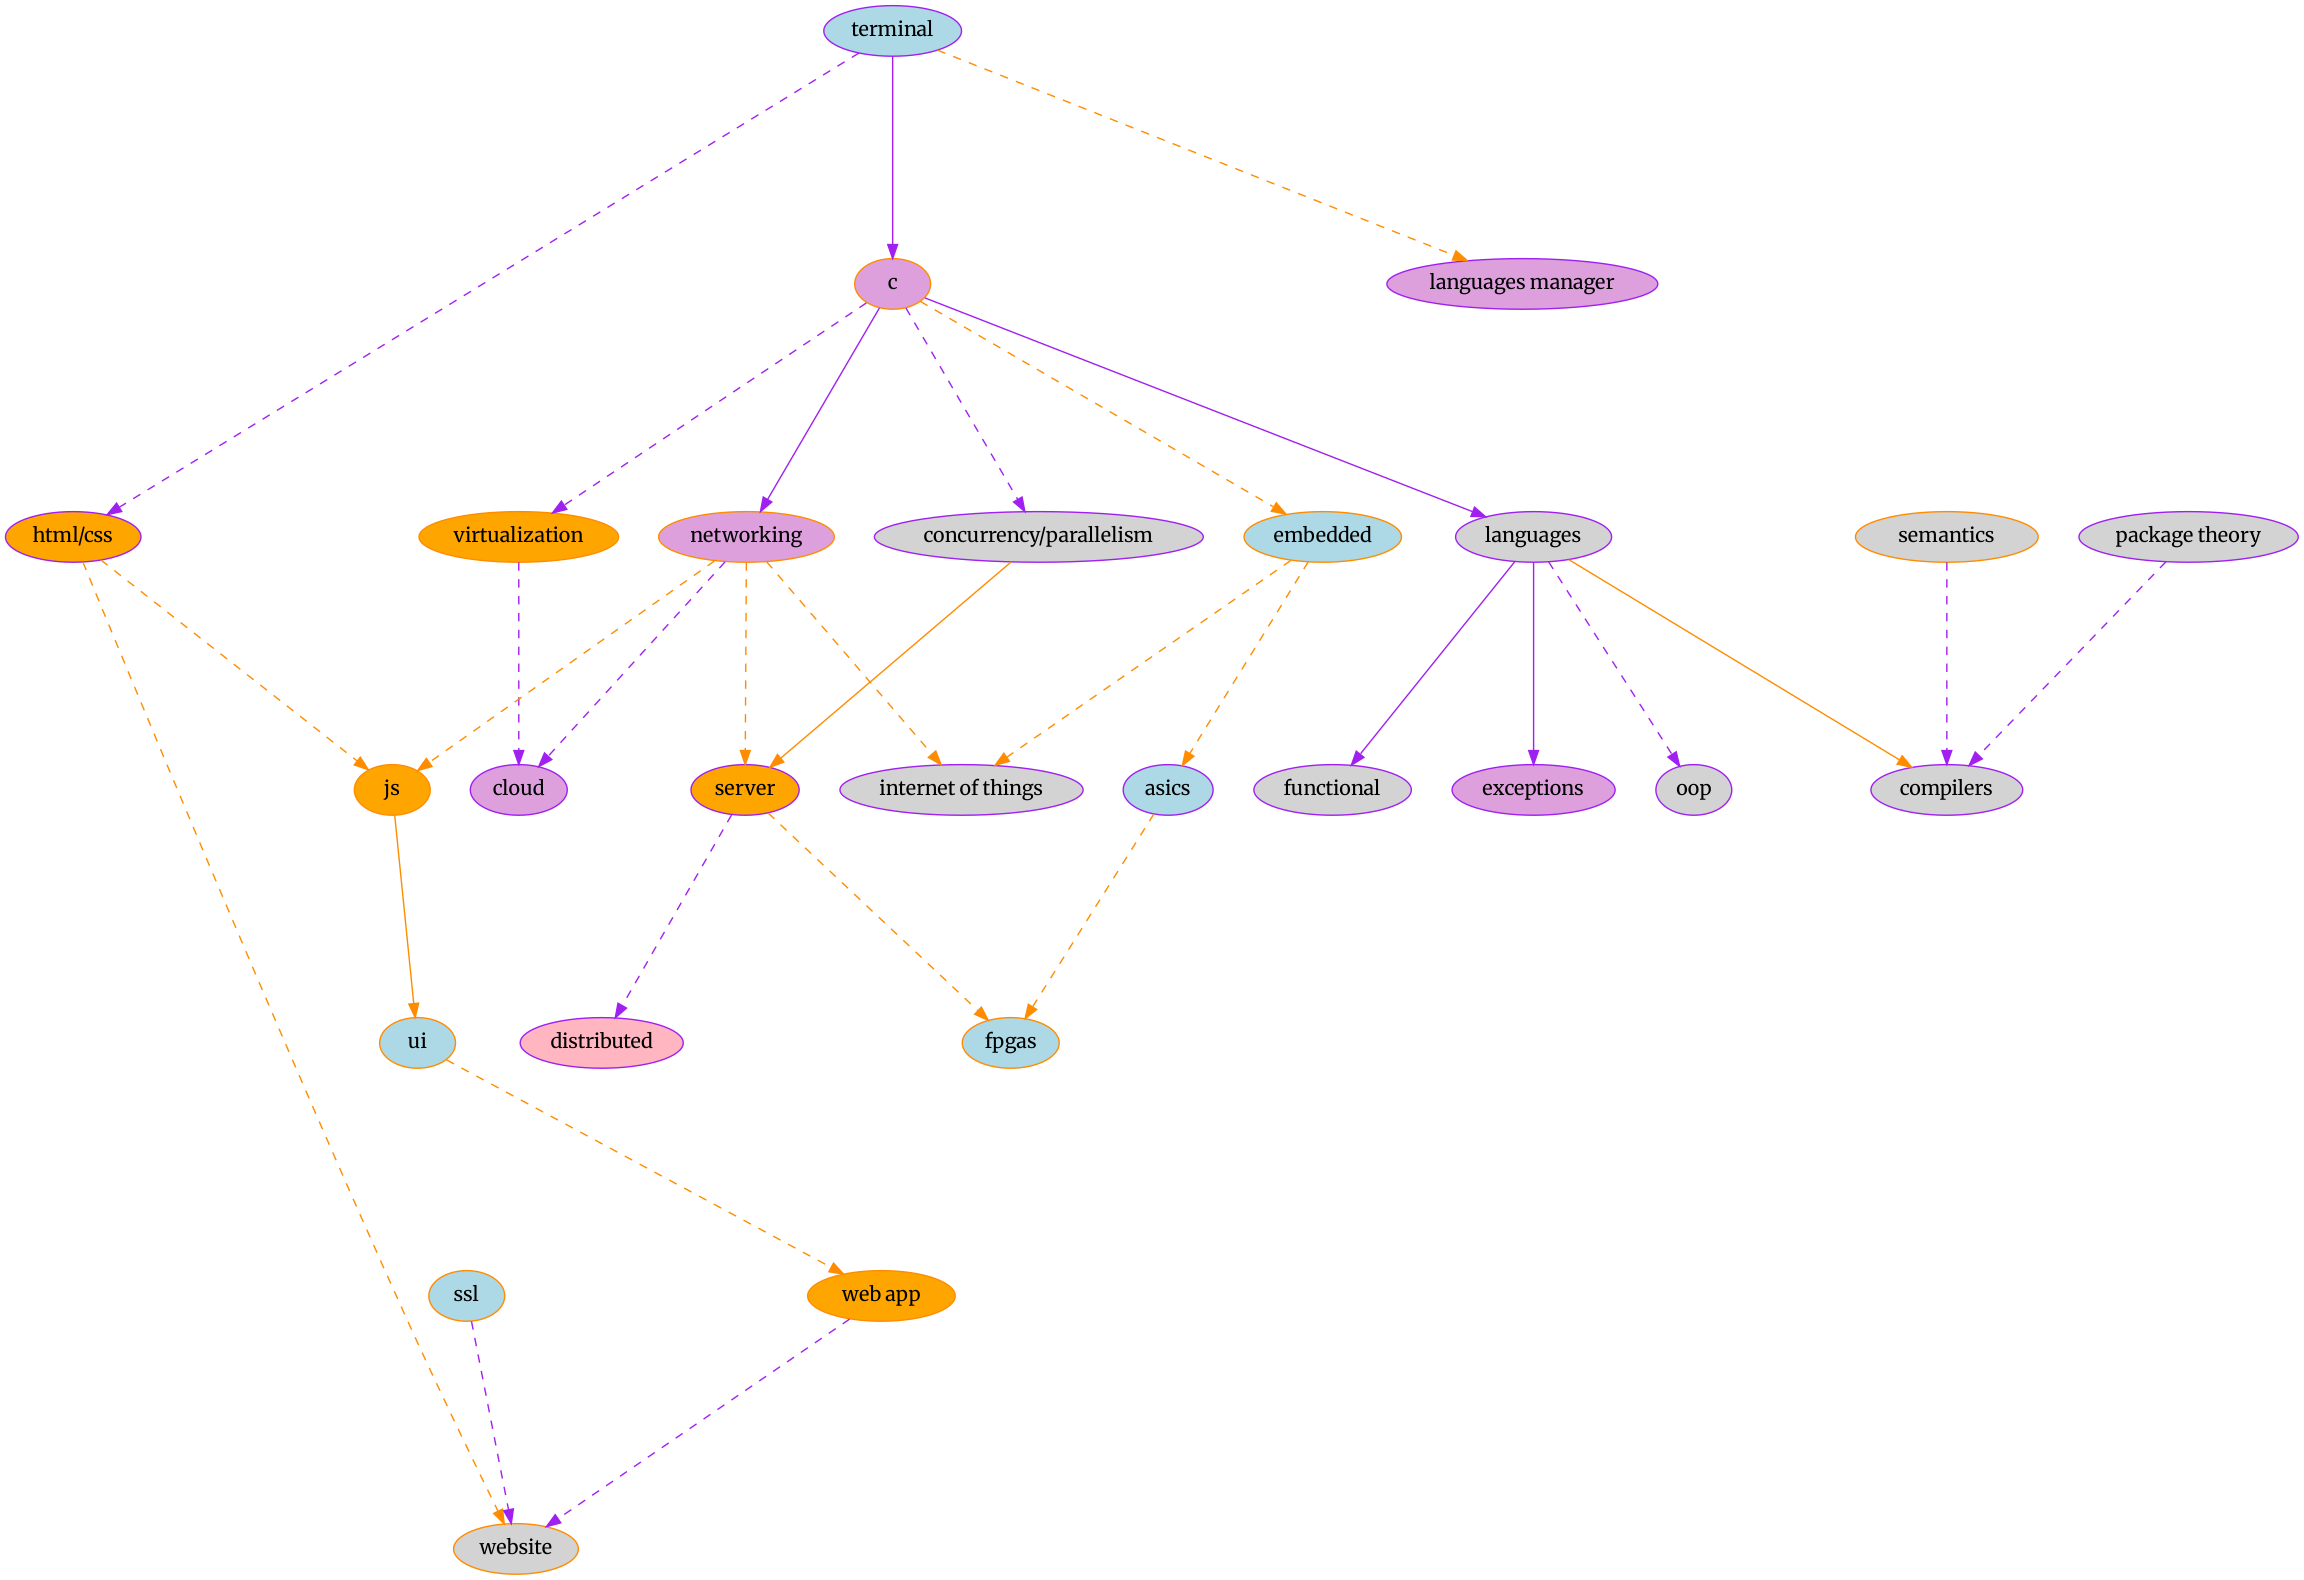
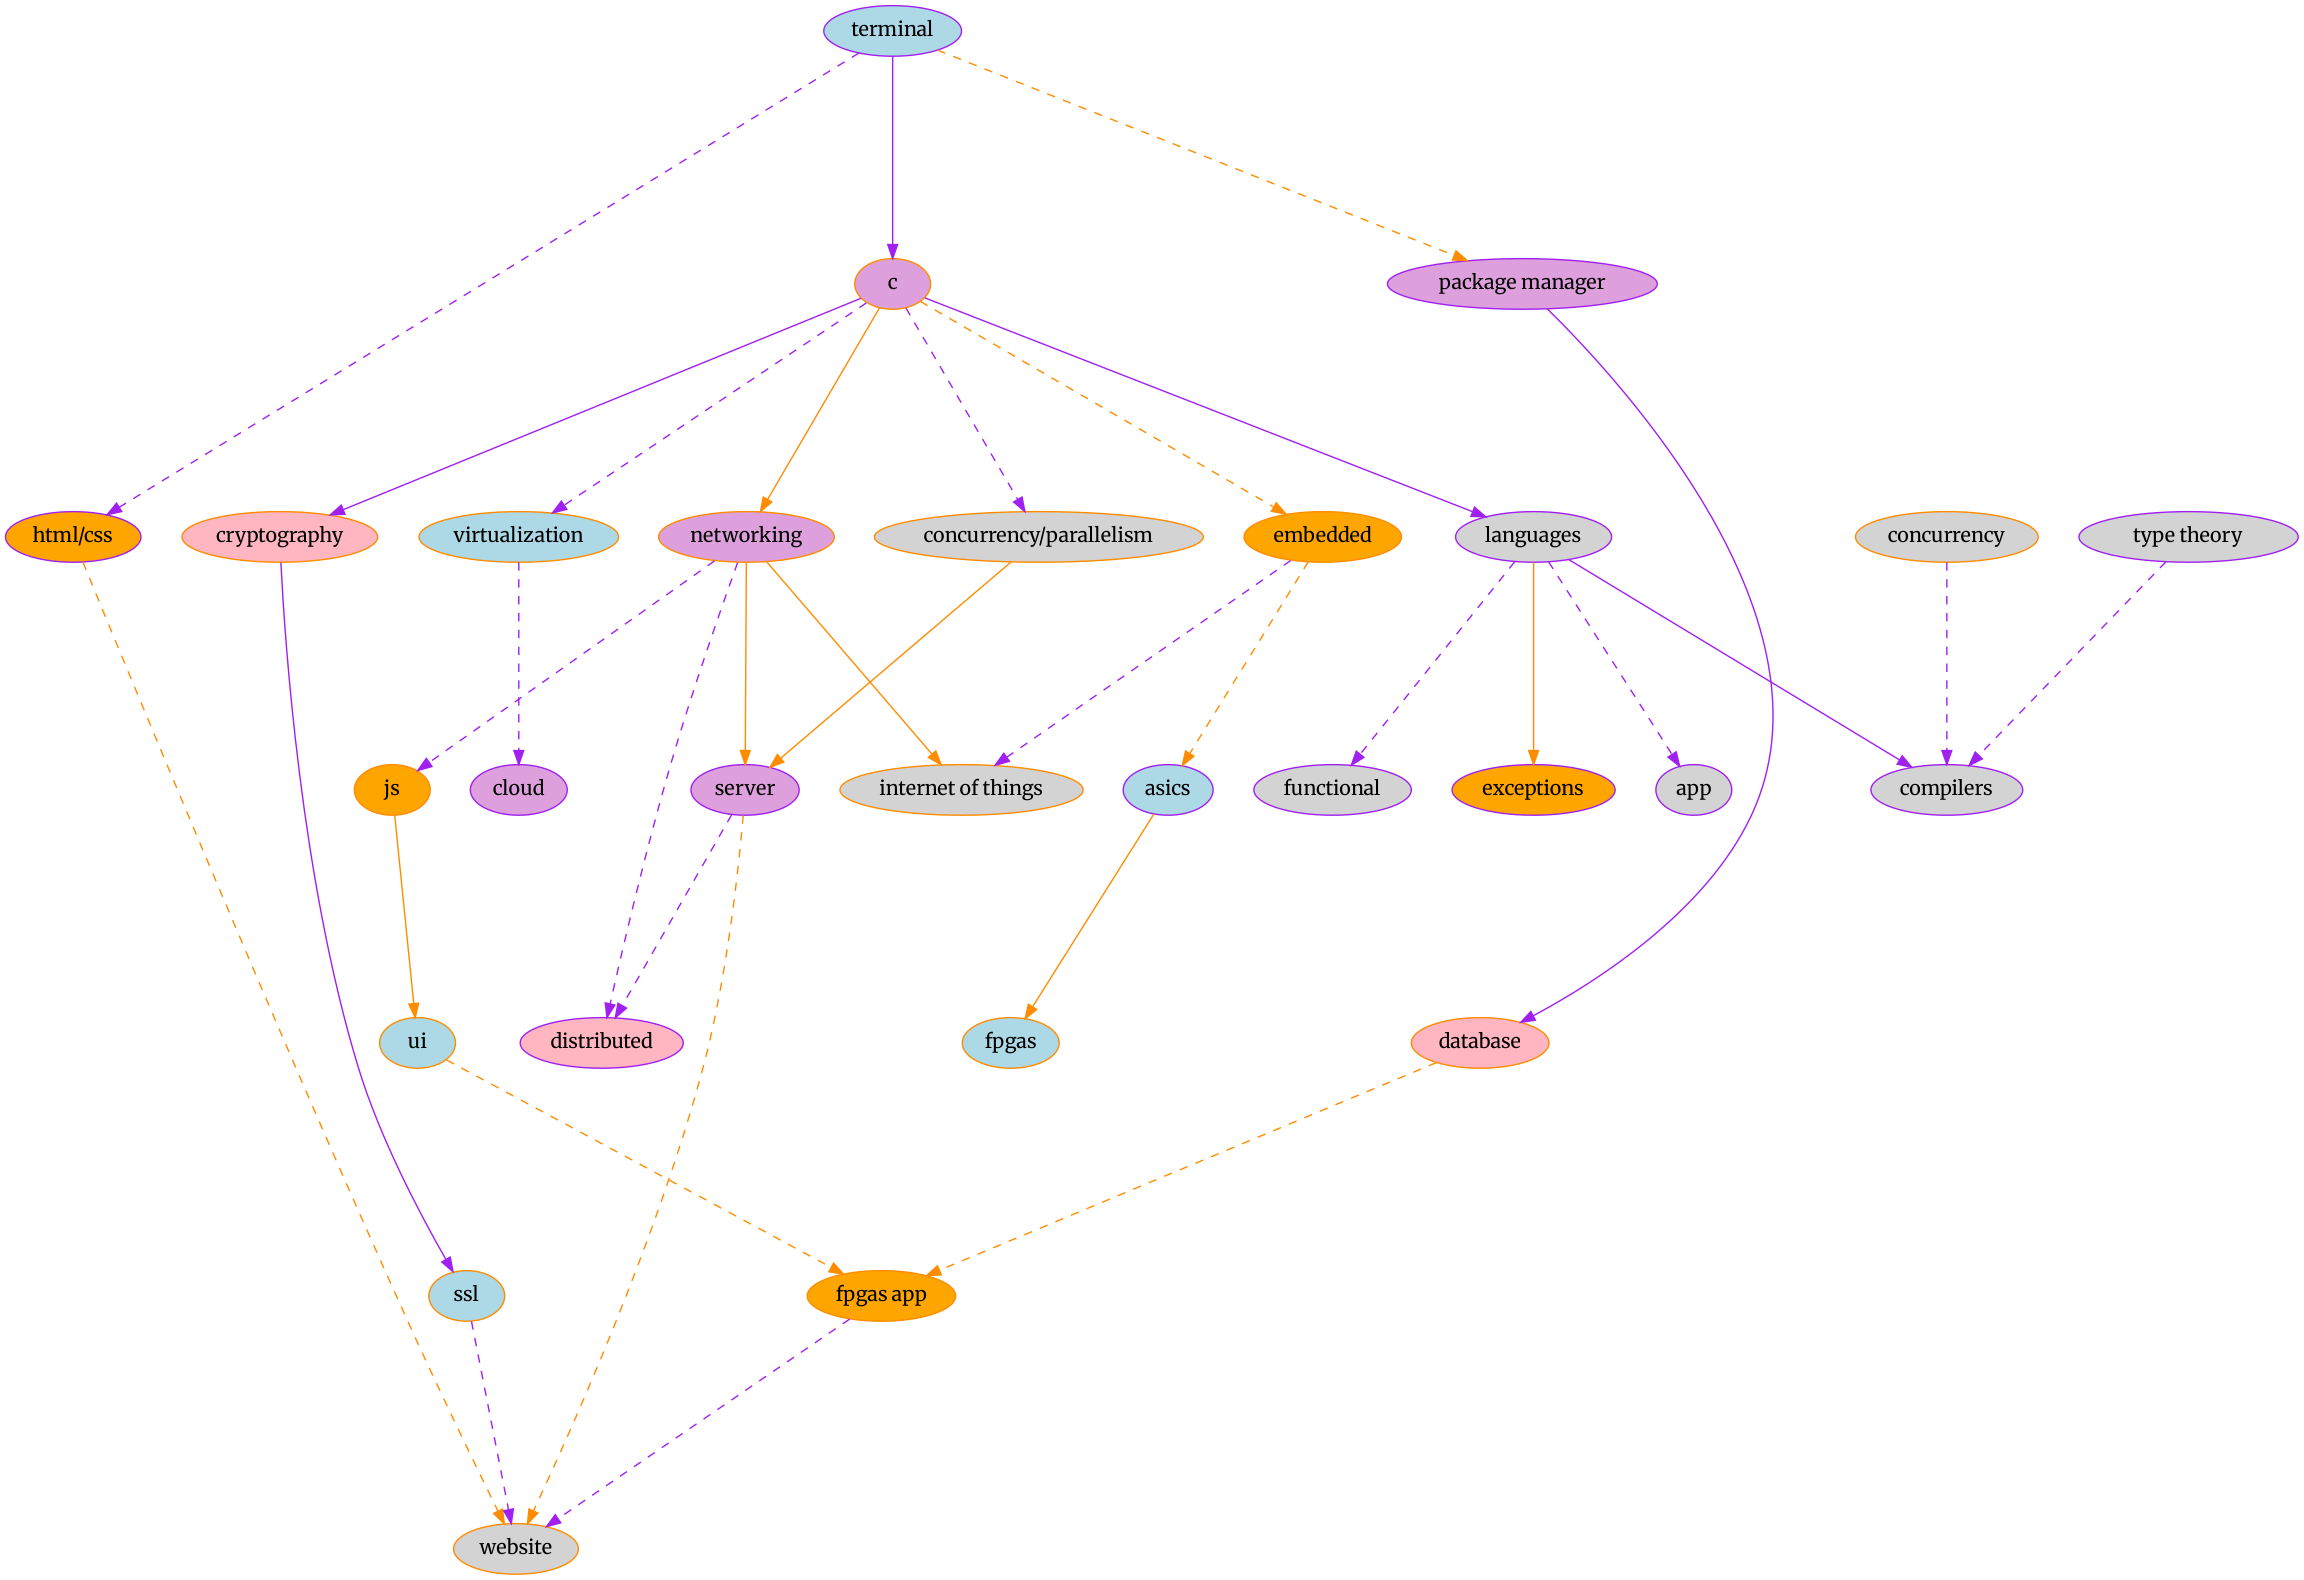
(1522, 284) -> (1522, 284)
(824, 404) -> (824, 404)
none -> (280, 537)
(519, 537) -> (519, 537)
(1039, 537) -> (1039, 537)
(1323, 537) -> (1323, 537)
(1947, 537) -> (1947, 537)
(2189, 537) -> (2189, 537)
(746, 656) -> (746, 656)
(1534, 656) -> (1534, 656)
(849, 658) -> (849, 658)
(1438, 658) -> (1438, 658)
(637, 659) -> (666, 781)
(1149, 659) -> (1149, 659)
(1734, 660) -> (1734, 660)
(229, 661) -> none
(572, 662) -> (572, 662)
(745, 790) -> (745, 790)
(962, 790) -> (962, 790)
(1534, 790) -> (1534, 790)
(1694, 790) -> (1694, 790)
(1093, 910) -> (1093, 910)
(873, 912) -> (677, 1155)
none -> (1480, 1043)
(881, 1296) -> (881, 1296)
